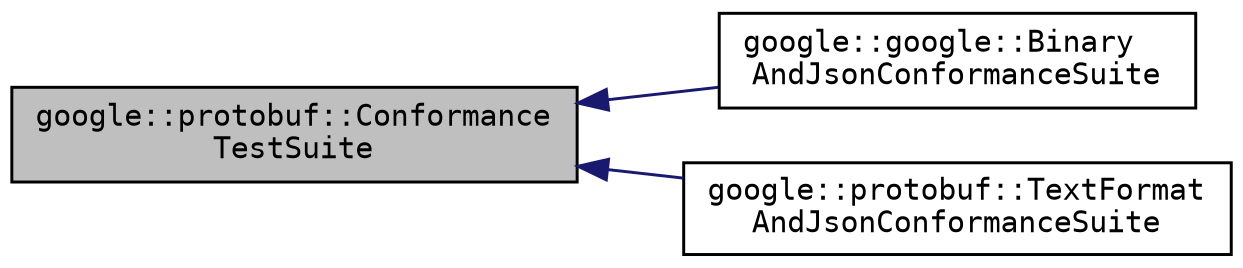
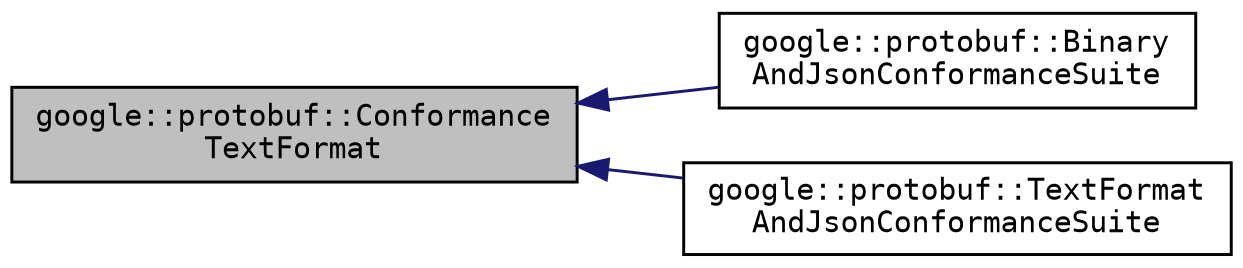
(957, 61) -> (957, 61)
(294, 135) -> (294, 135)
